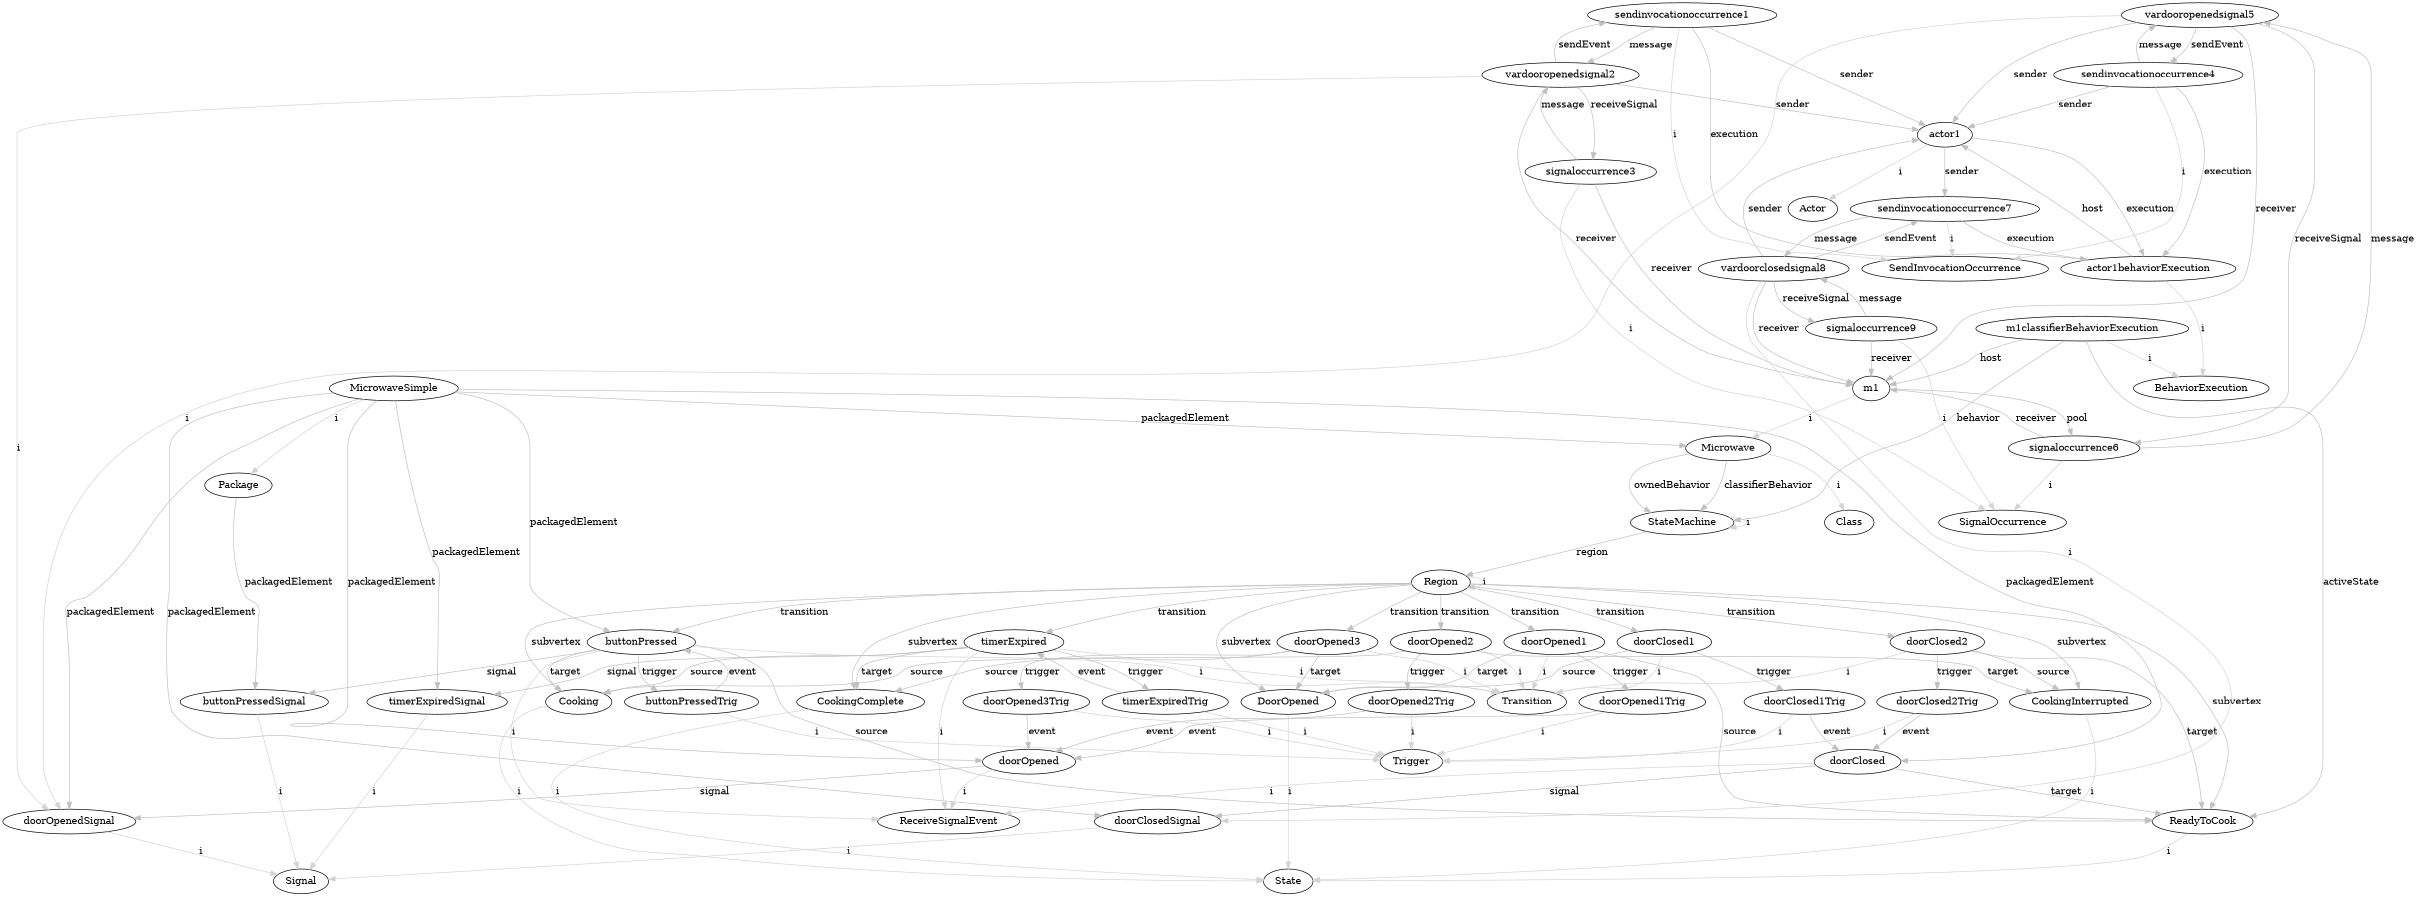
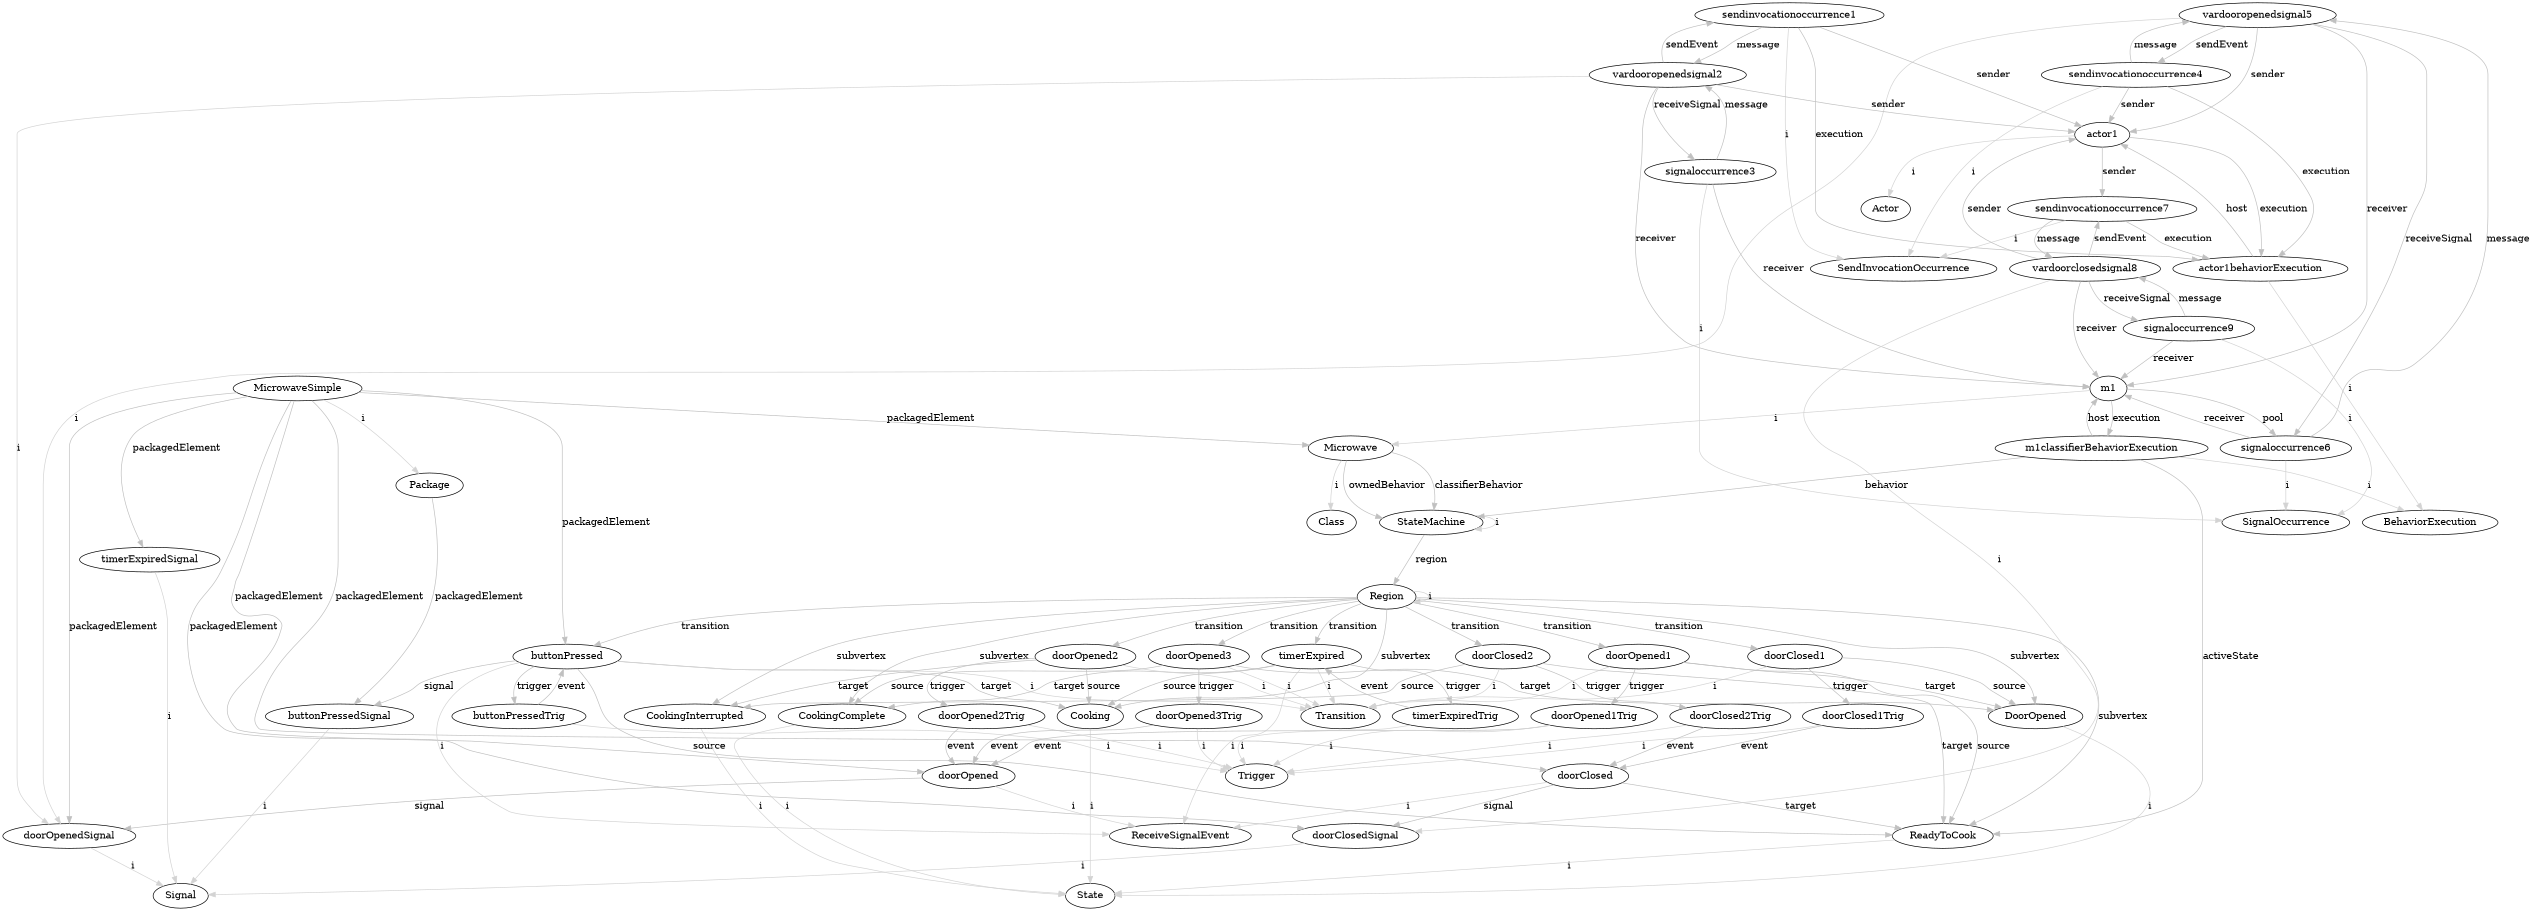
none -> (2113, 415)
(697, 659) -> none
